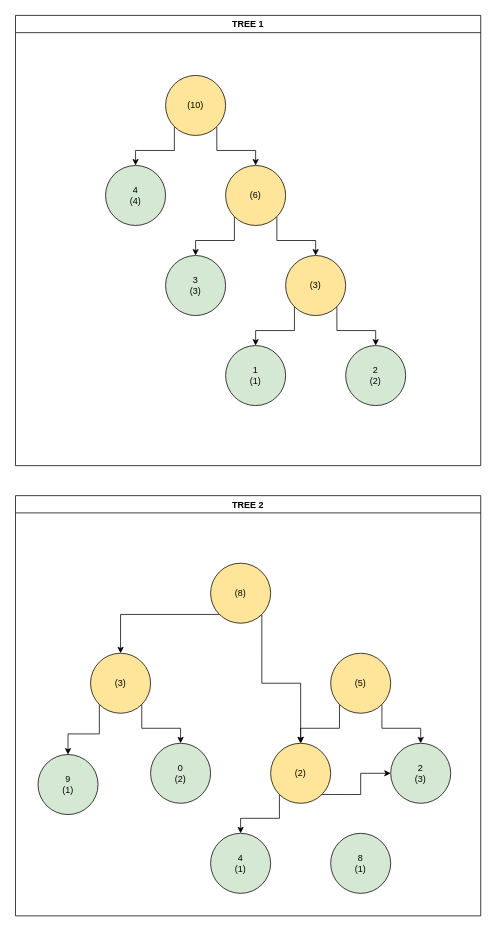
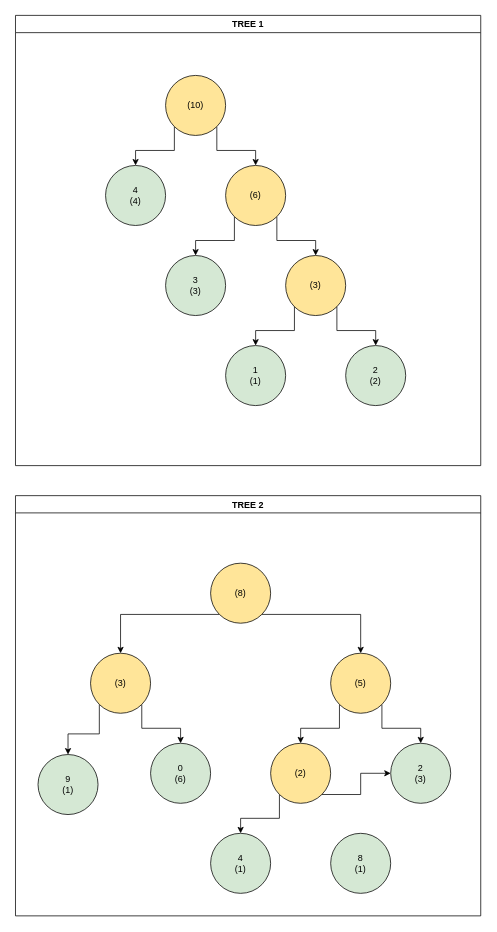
(268, 683) -> (327, 614)
(180, 773) -> (180, 773)
